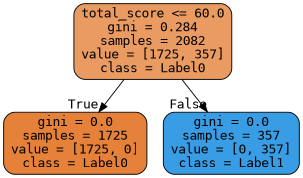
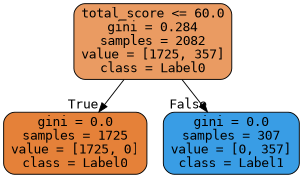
(231, 143) -> (231, 143)
